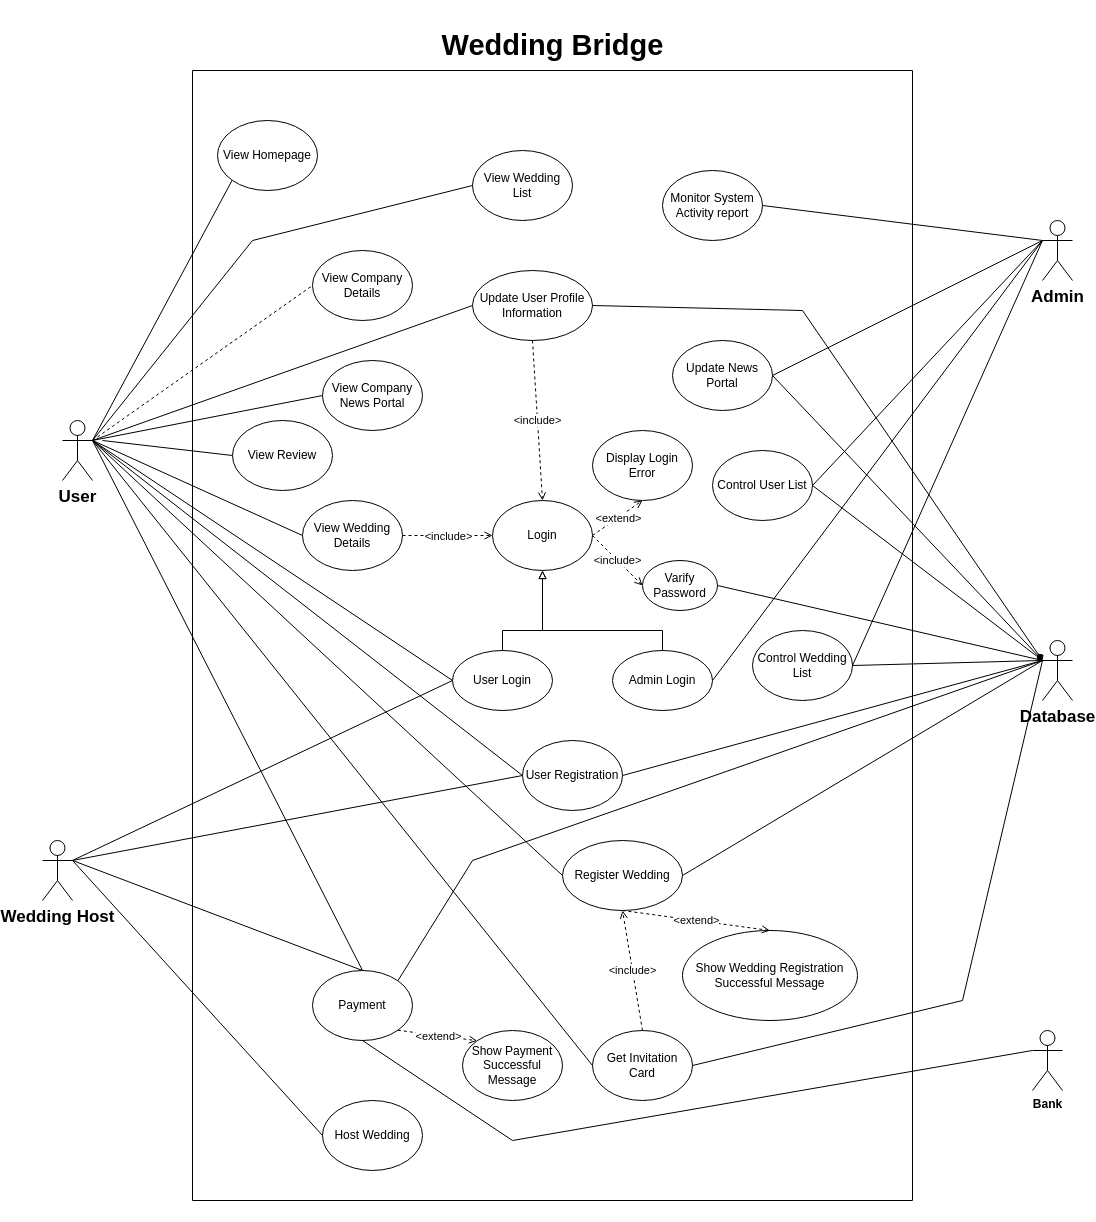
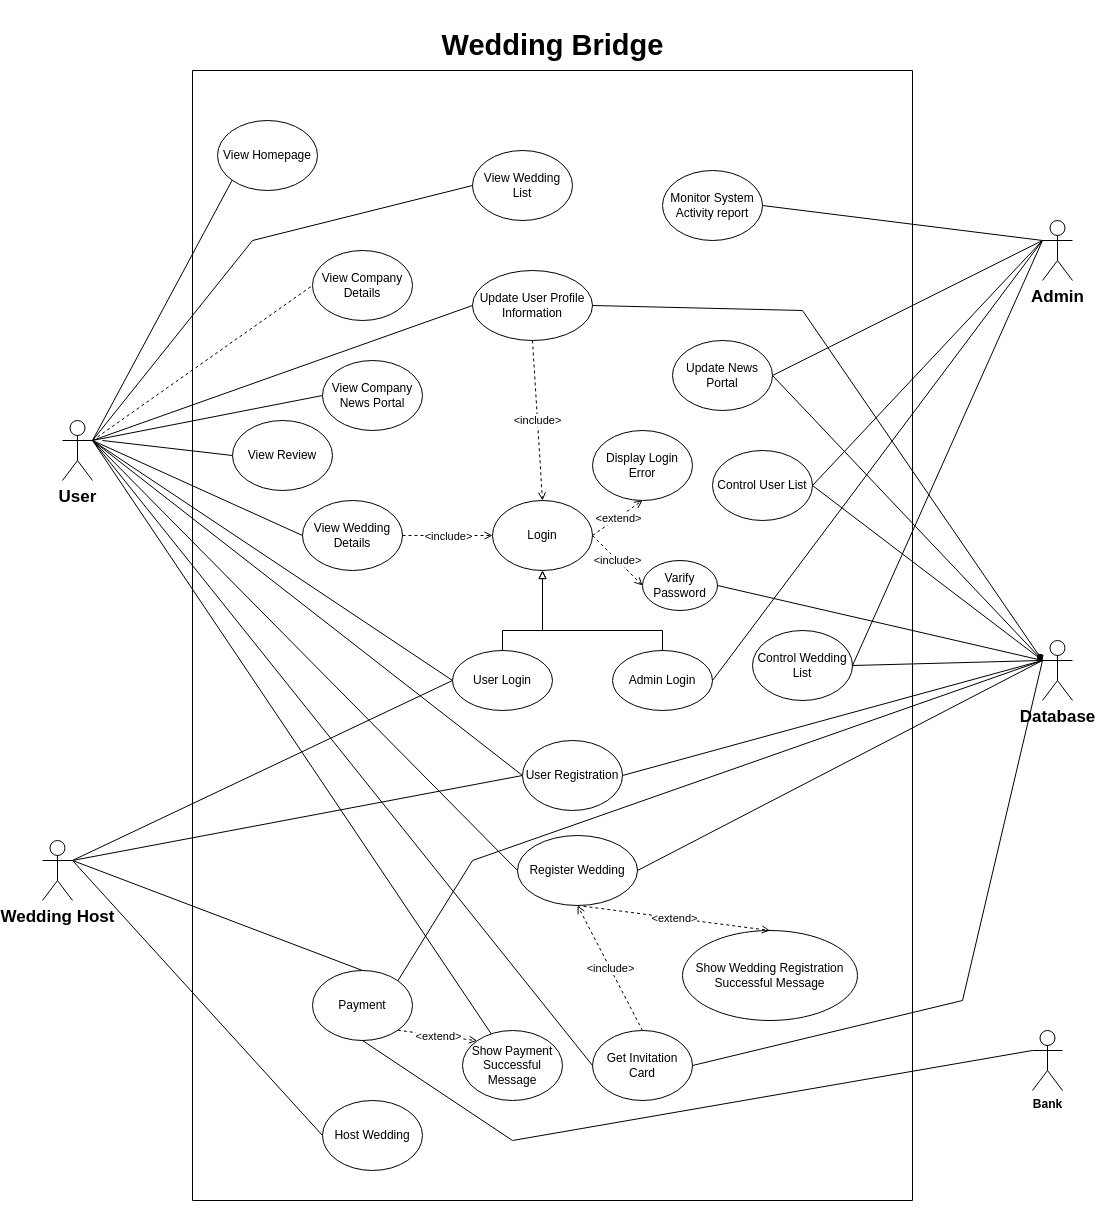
(278, 804) -> (297, 745)
(623, 876) -> (578, 871)
